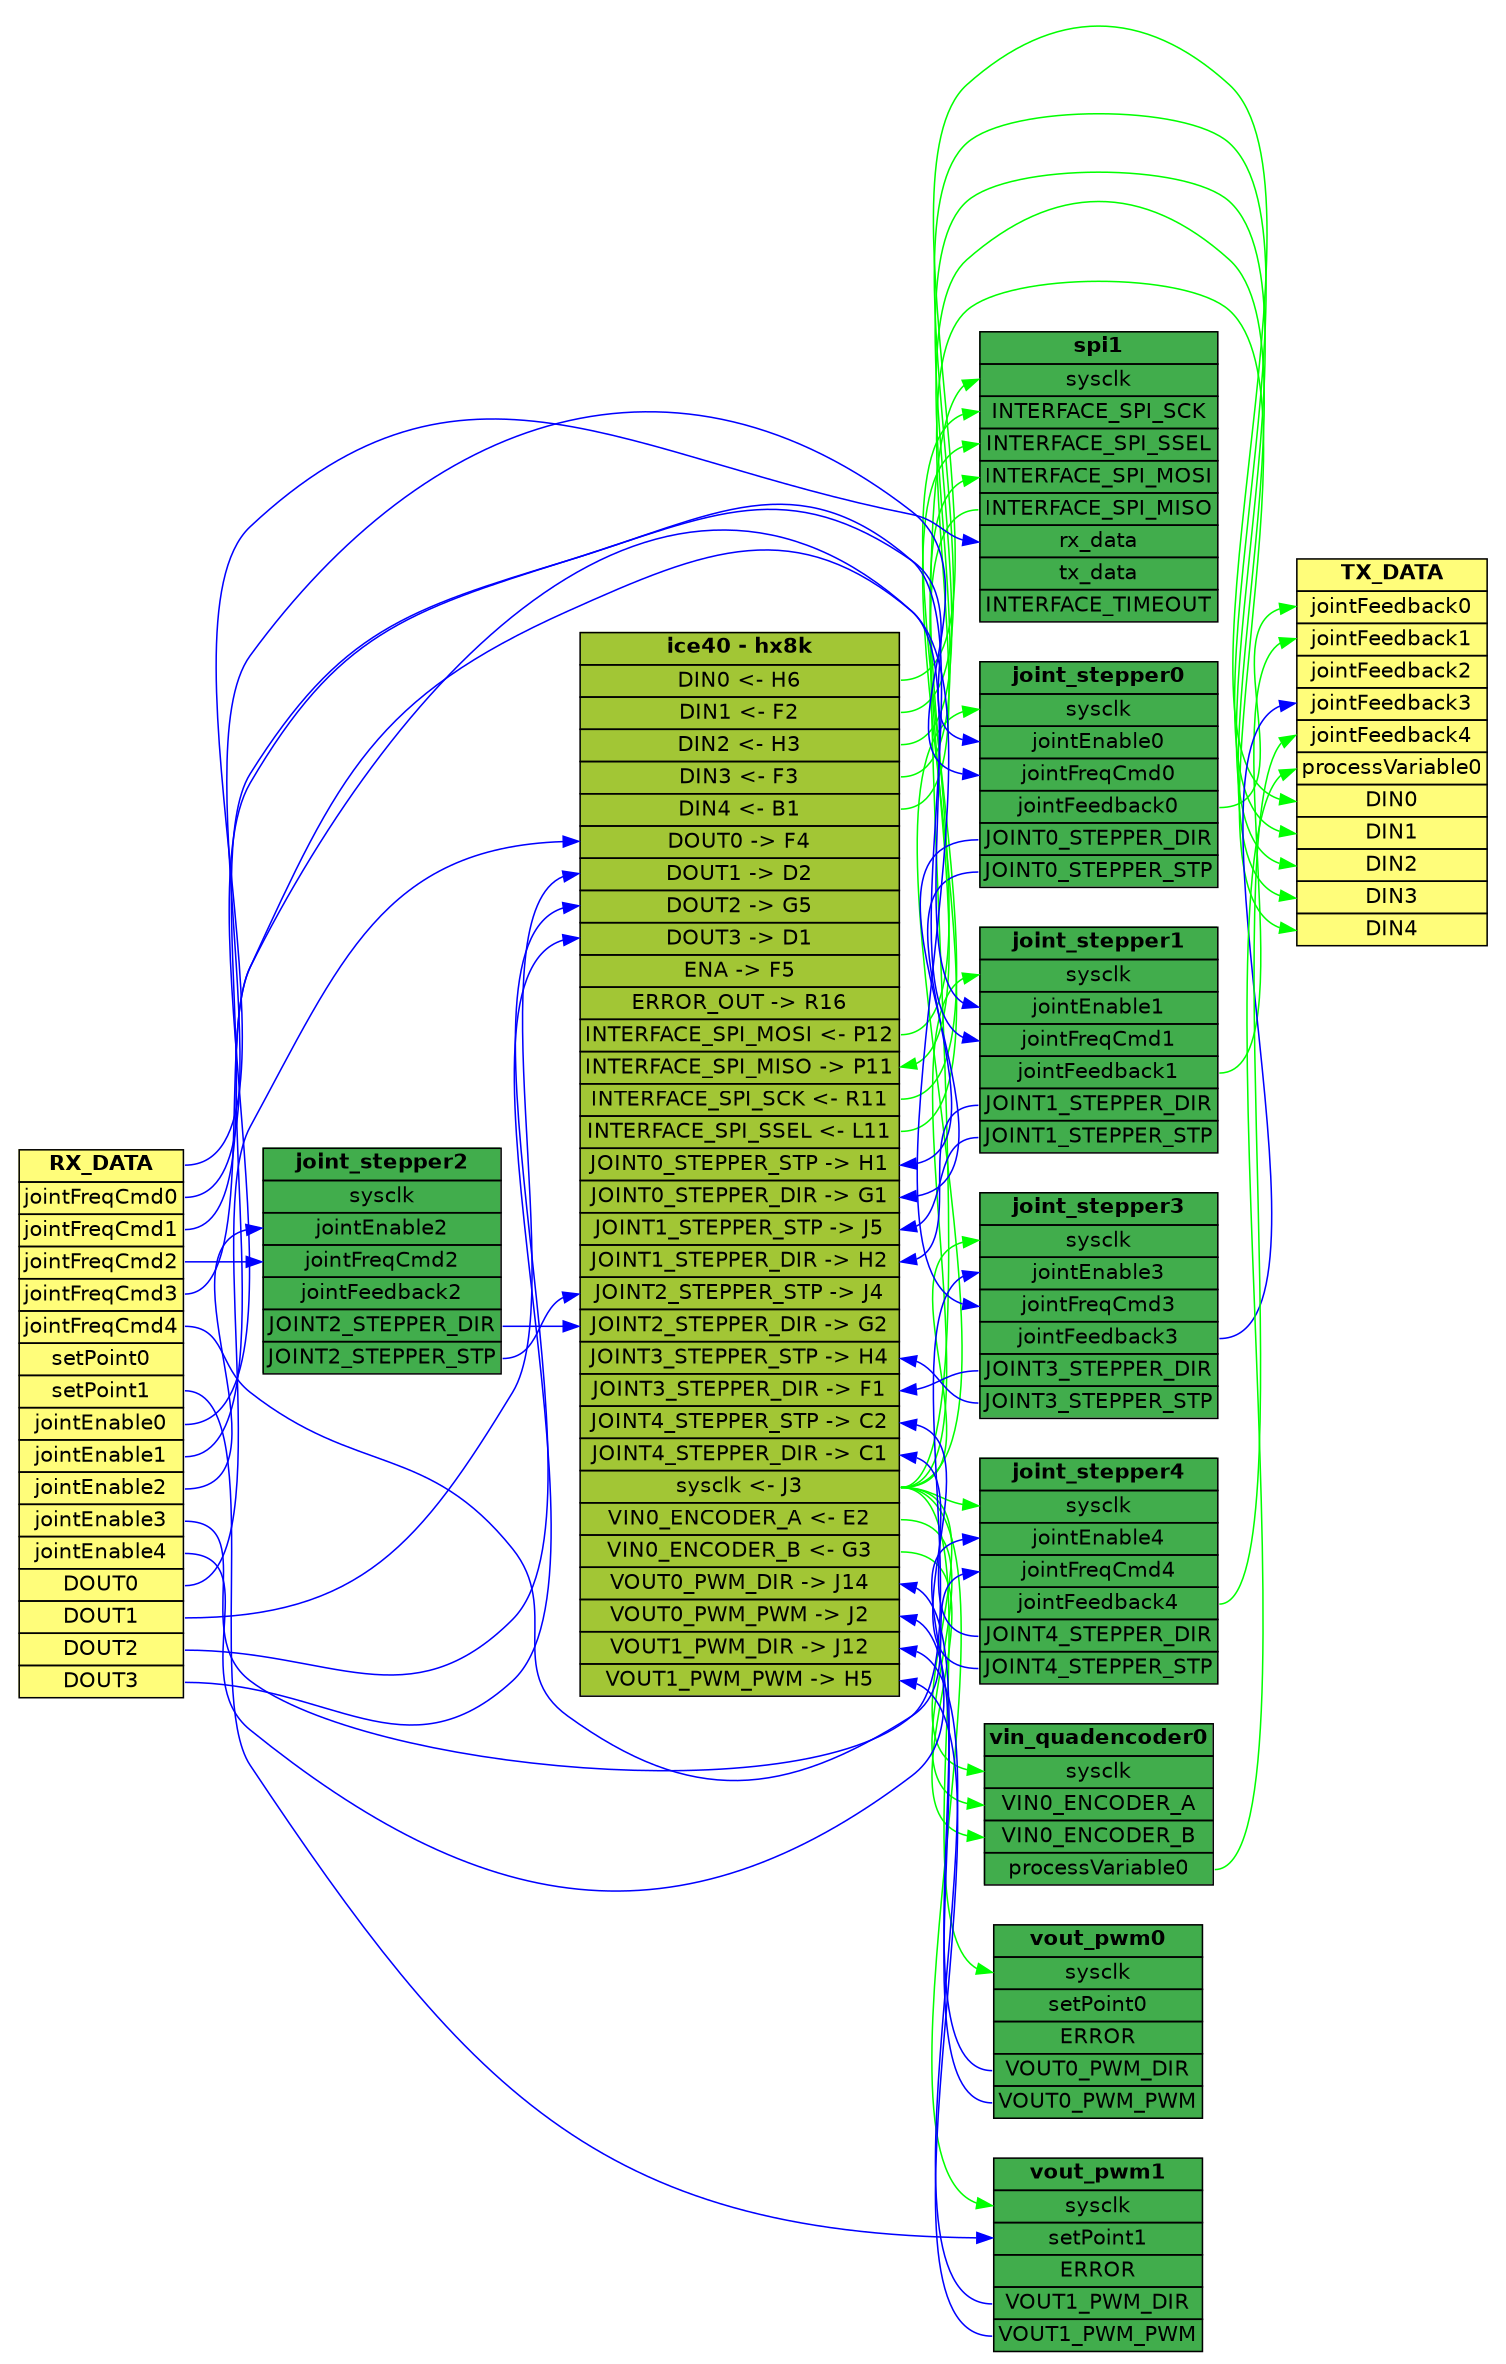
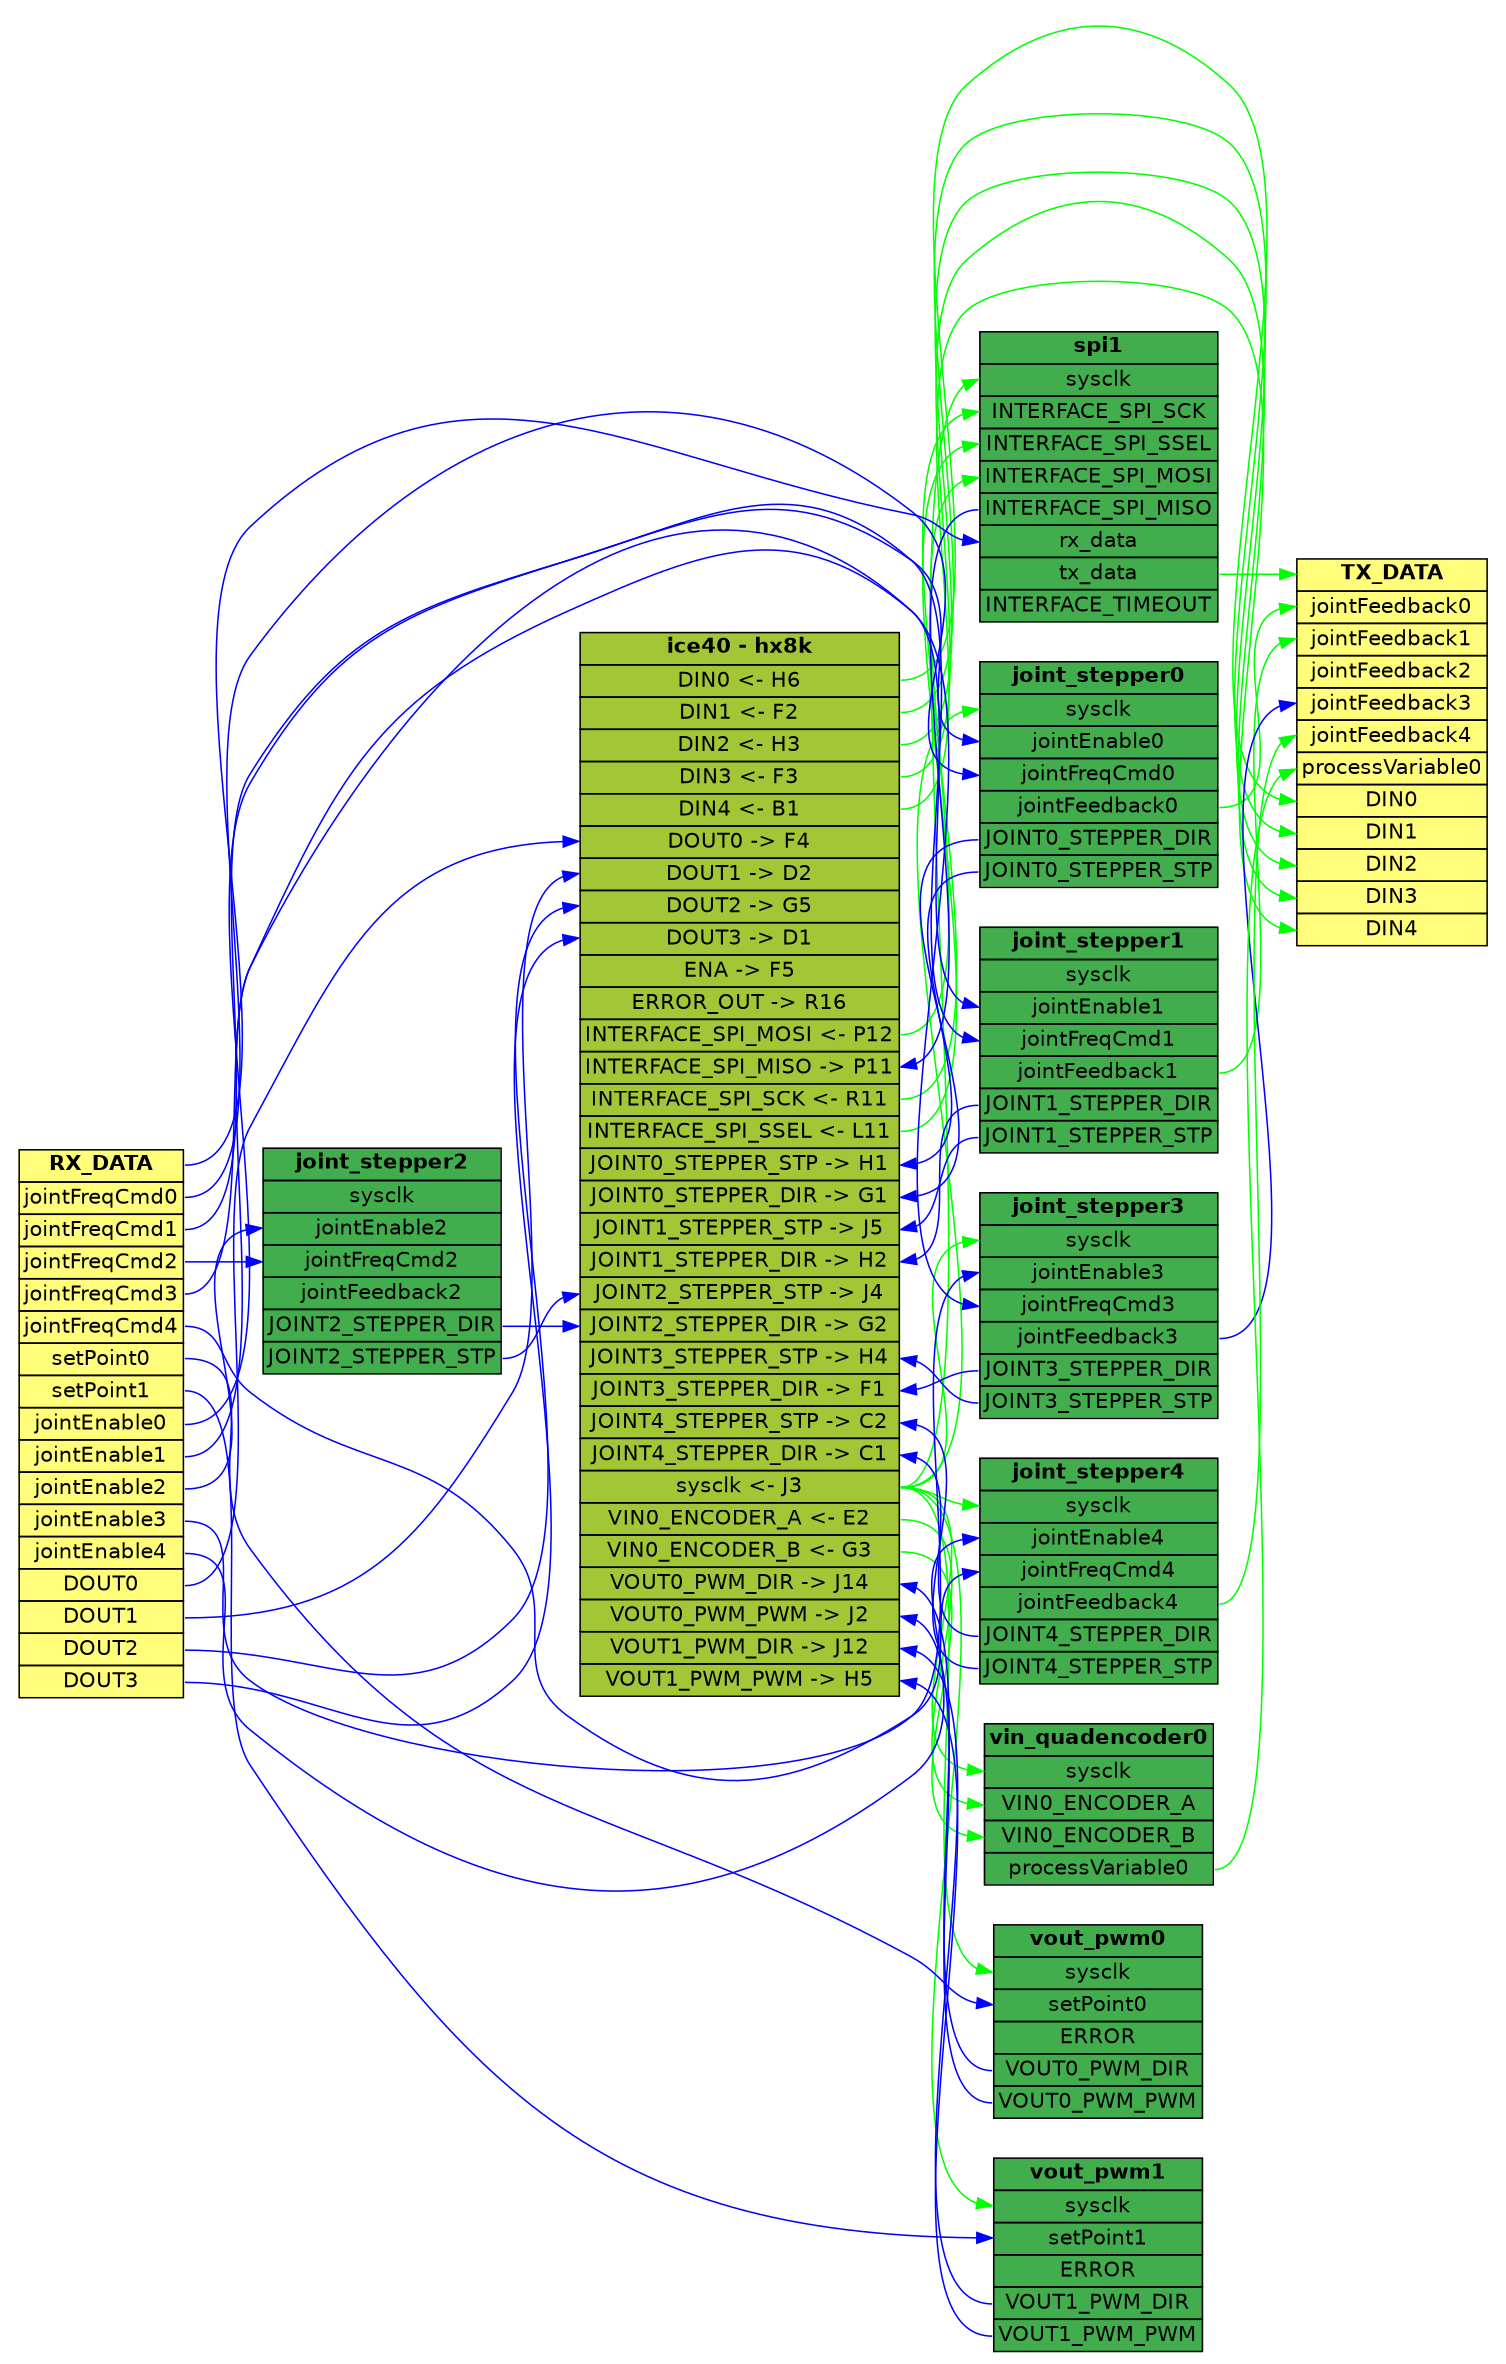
none -> (1250, 574)
(939, 781) -> (939, 781)
(934, 1132) -> none
none -> (487, 1766)
